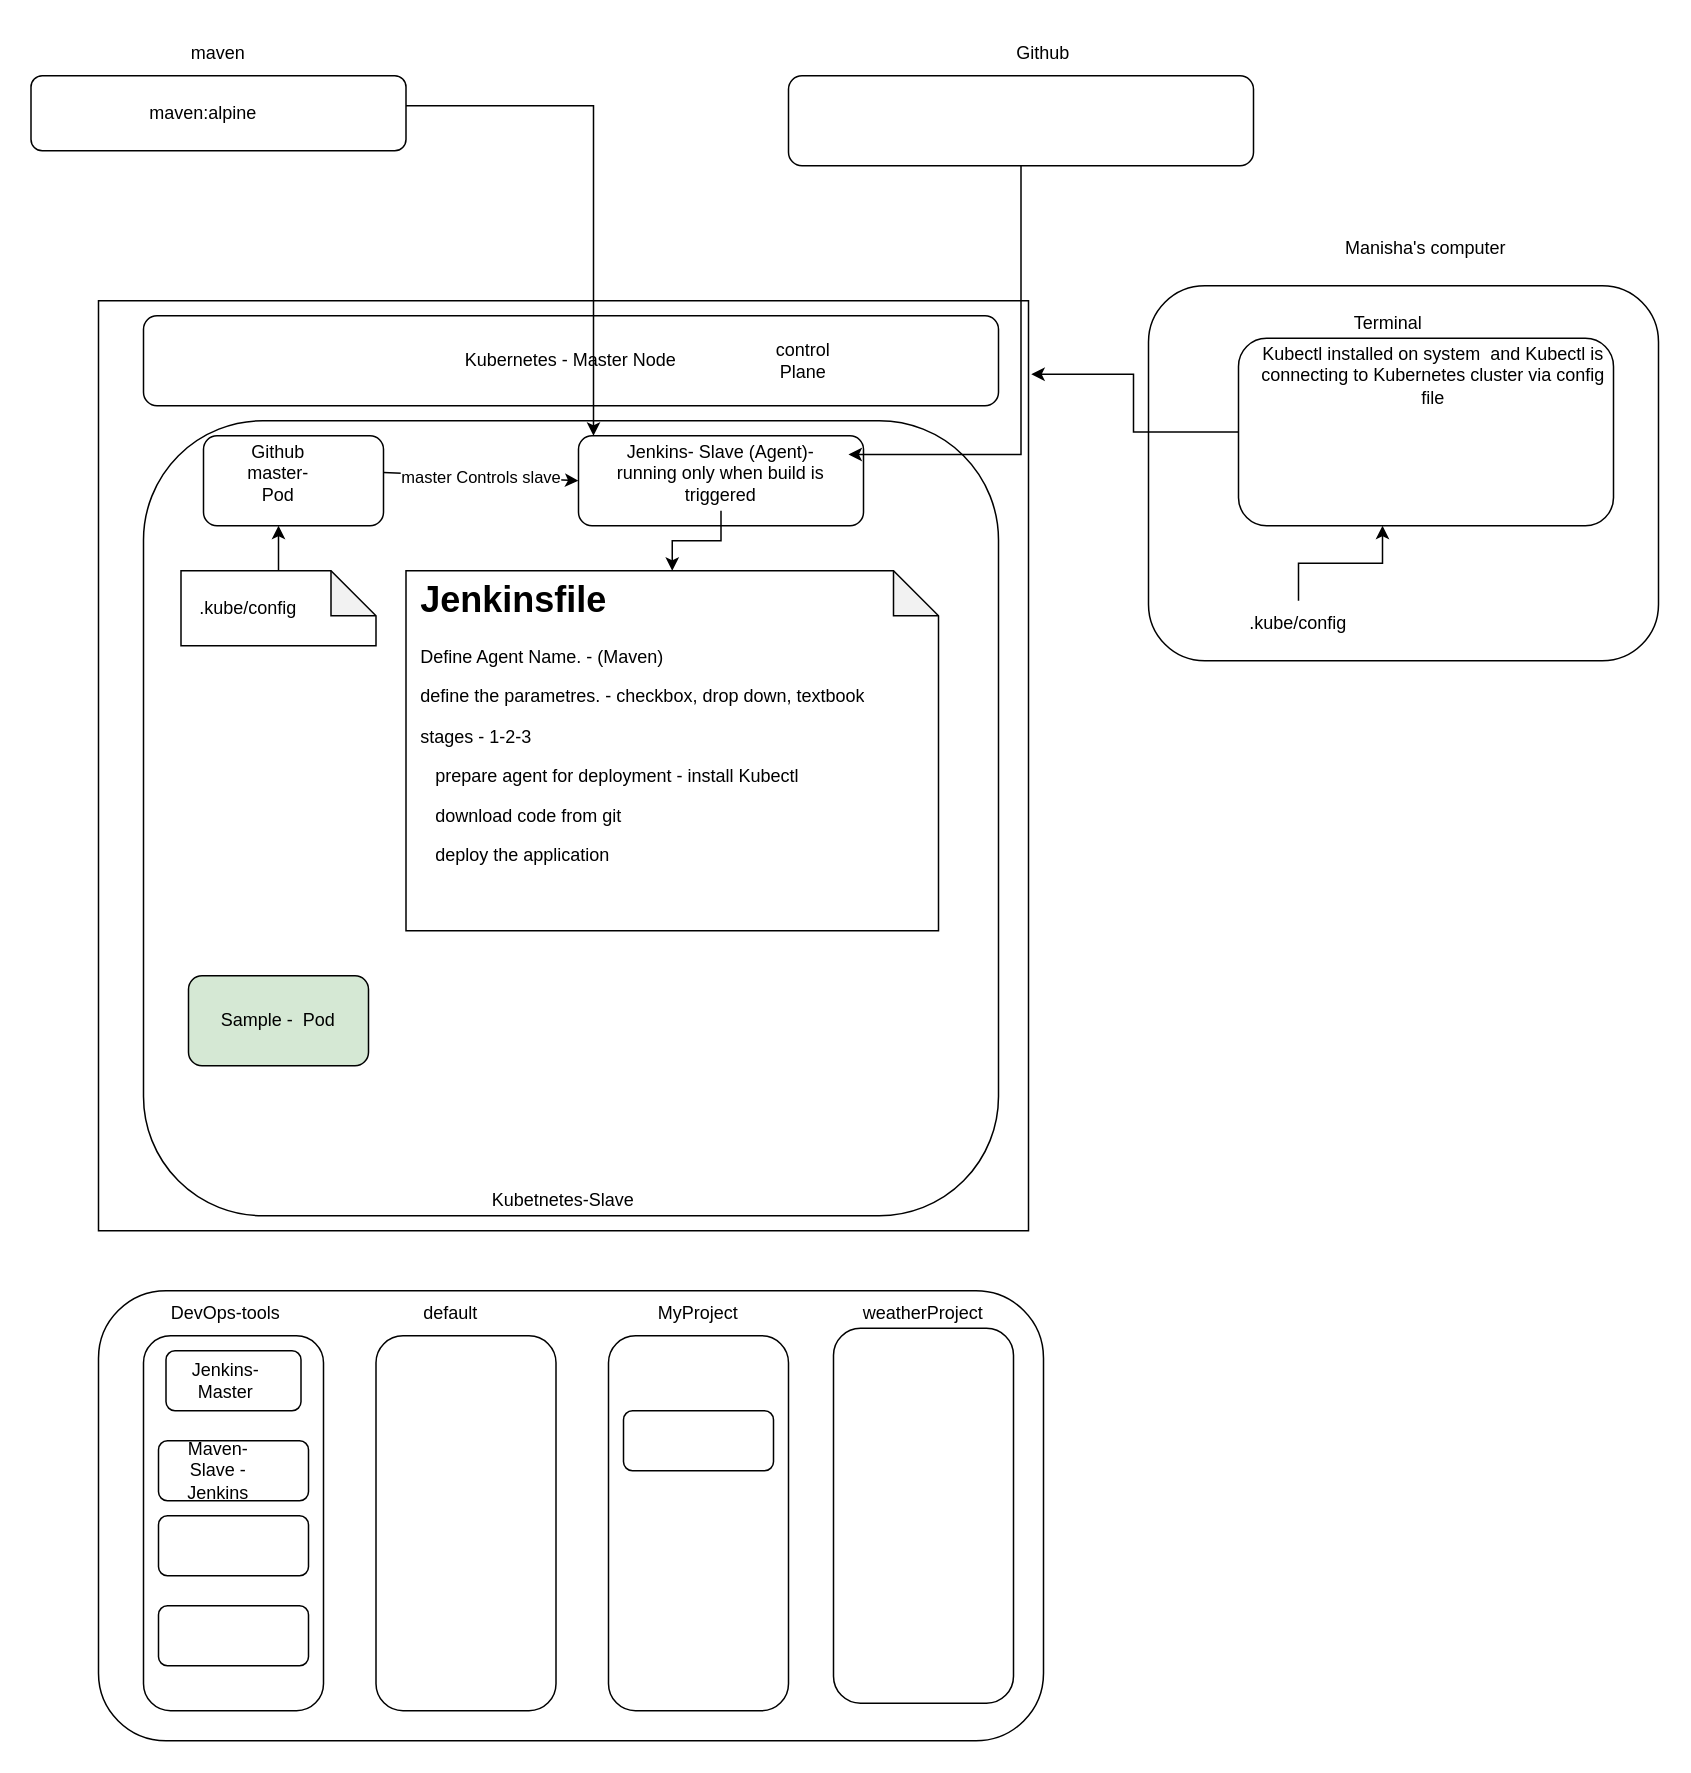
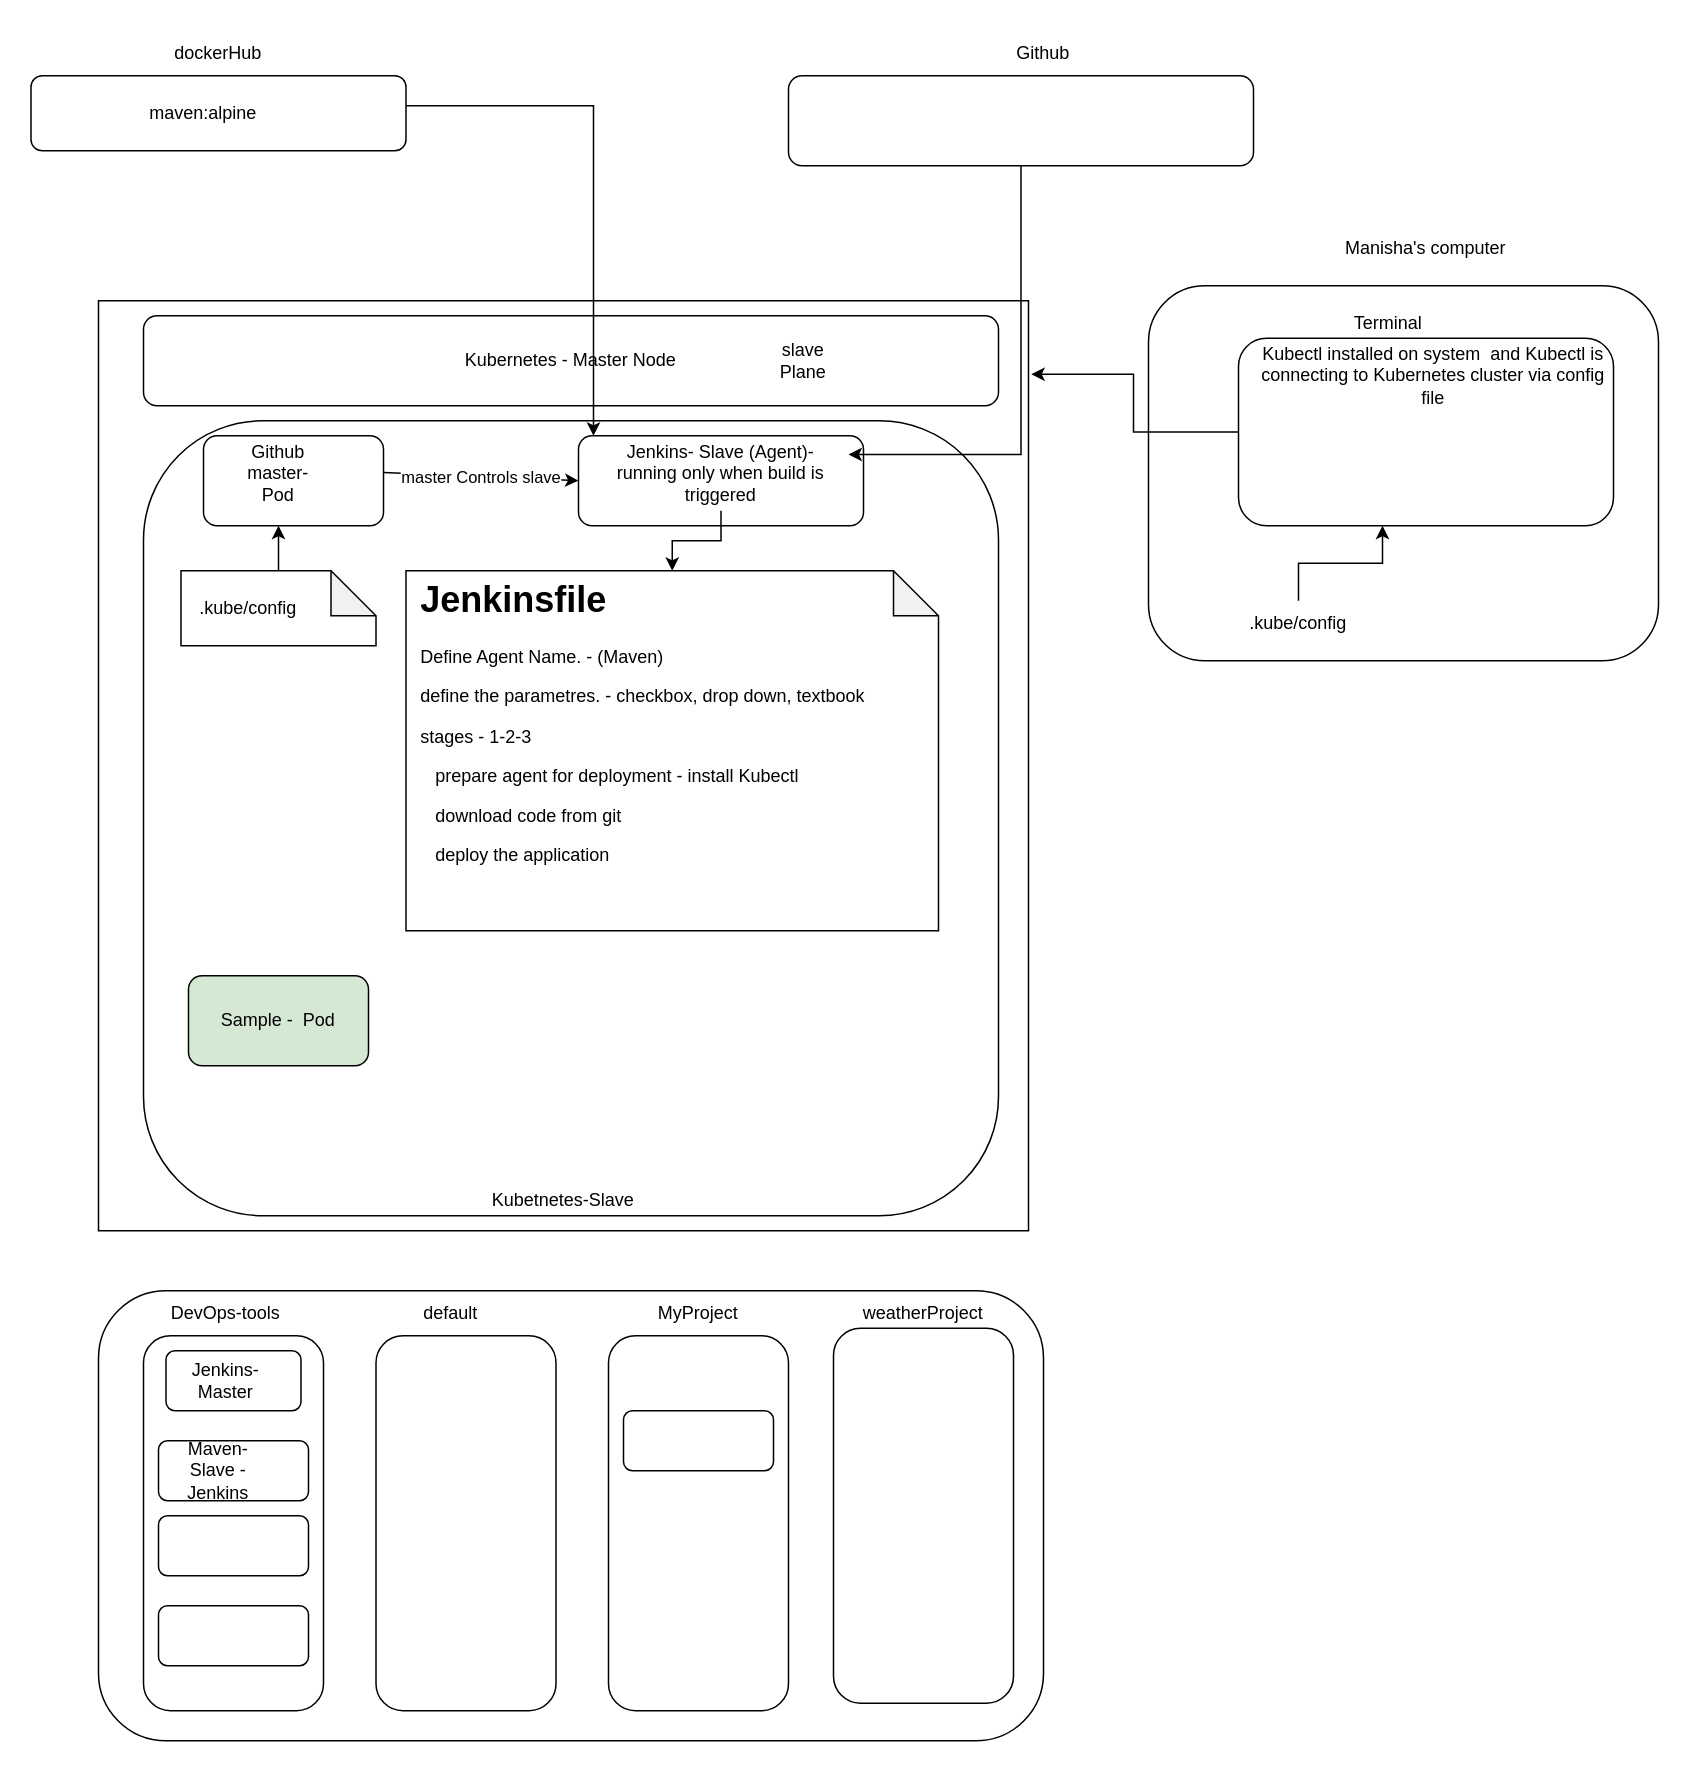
(218, 53) -> (218, 53)
(803, 361) -> (803, 361)
